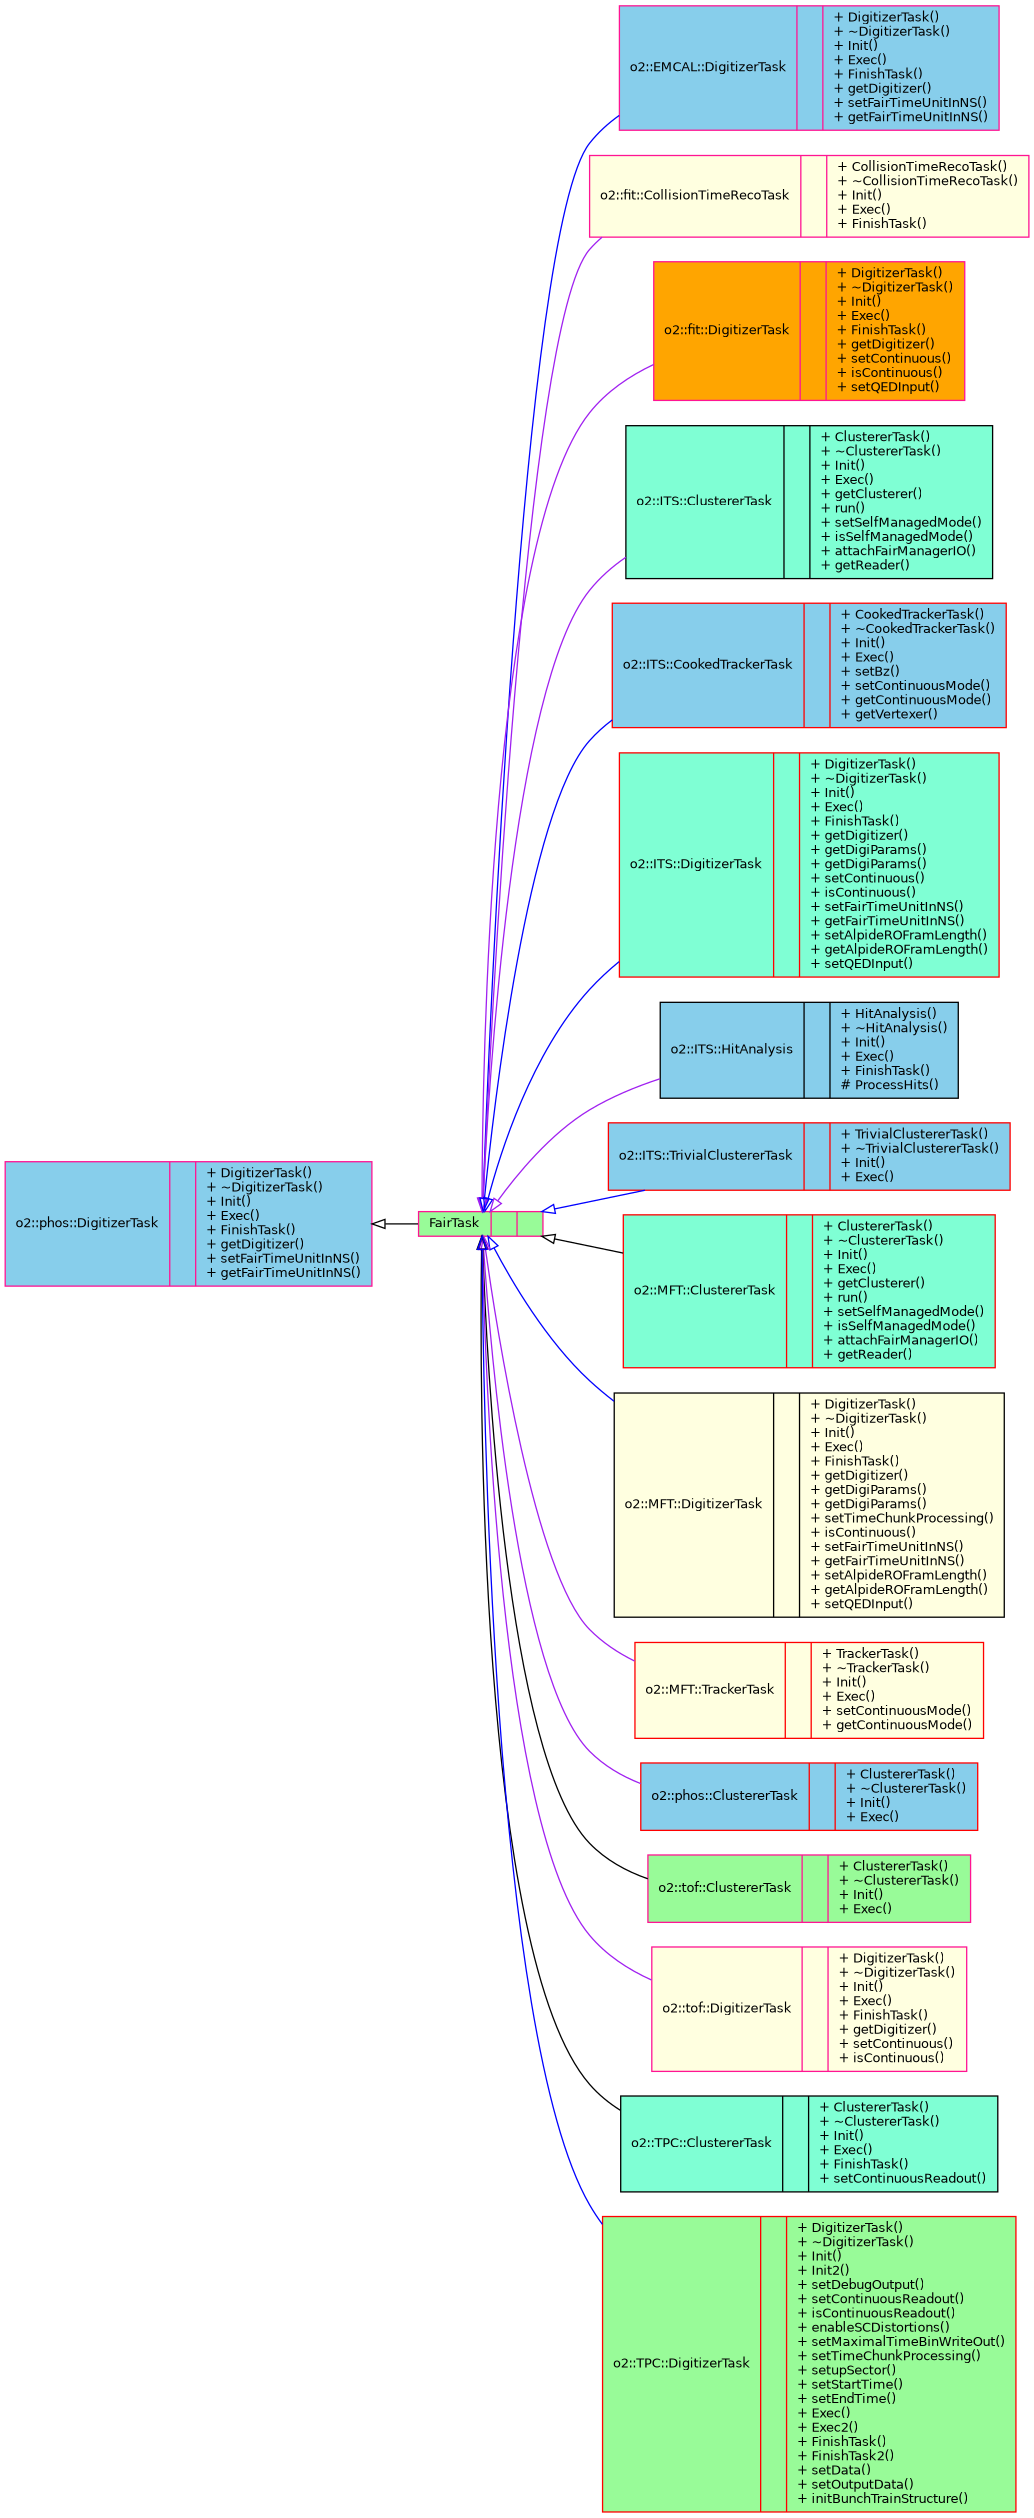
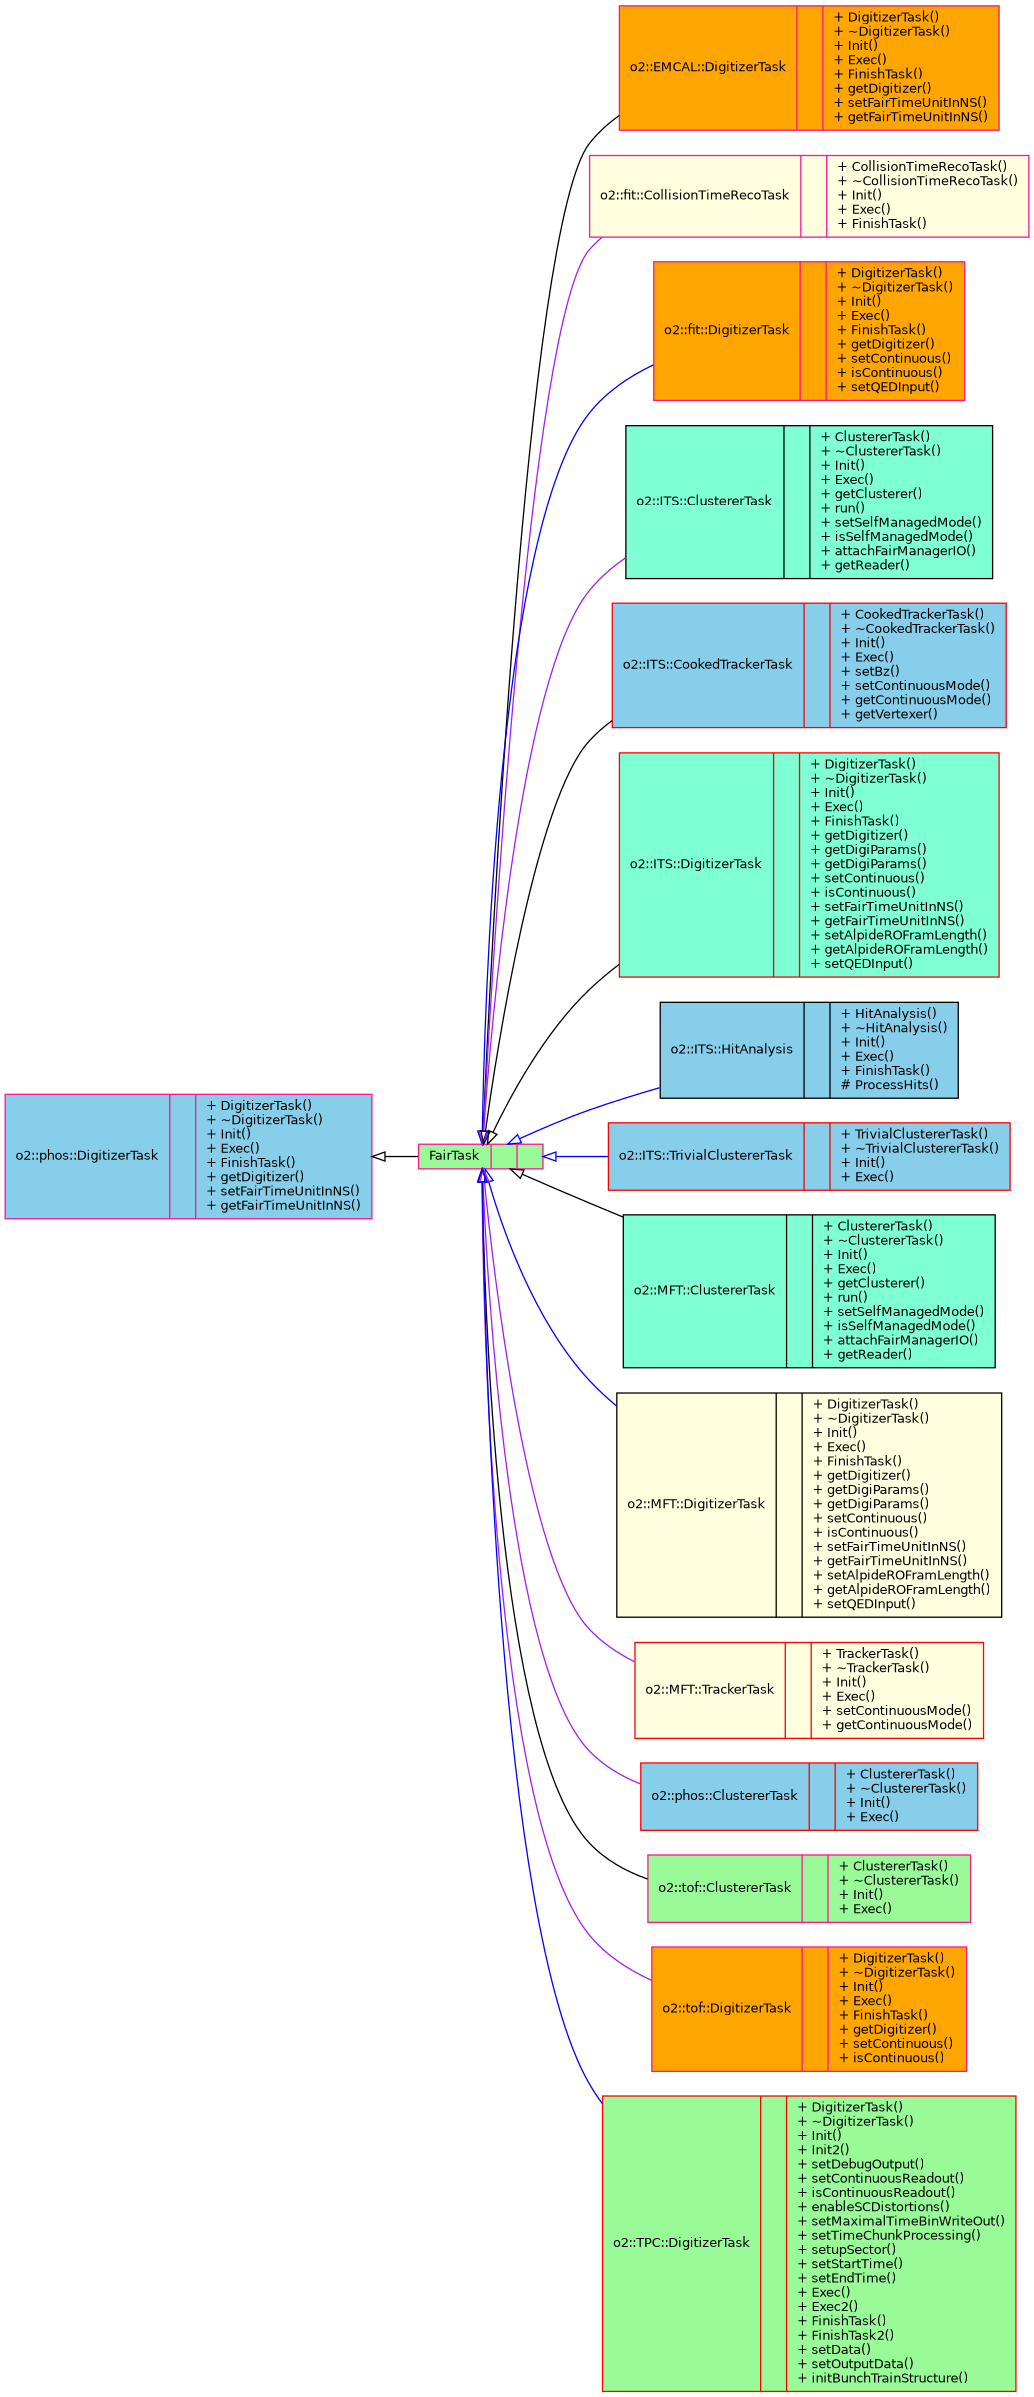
(809, 68) -> (809, 68)
(525, 509) -> (522, 536)
(539, 541) -> (538, 545)
(520, 949) -> (524, 916)
(536, 1070) -> (546, 1041)
(568, 1125) -> (589, 1110)
(809, 1291) -> (809, 1291)
(902, 1519) -> (870, 1519)
(809, 2009) -> (809, 2009)
(809, 2144) -> none
